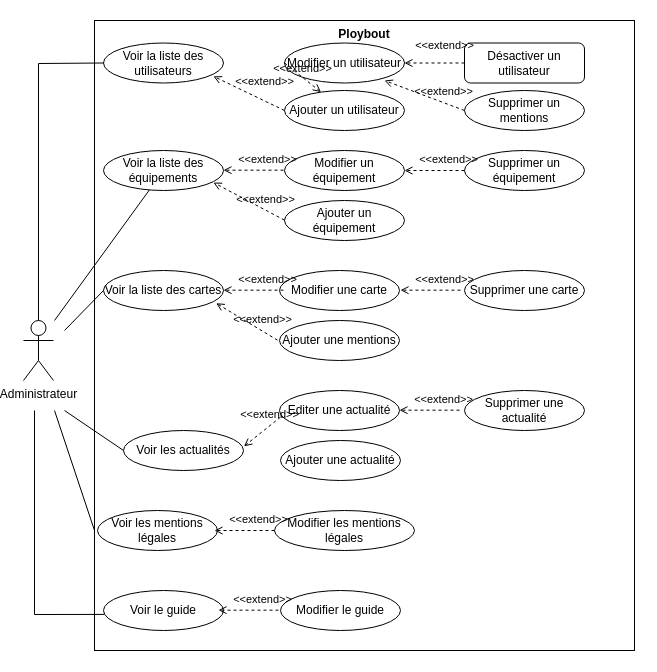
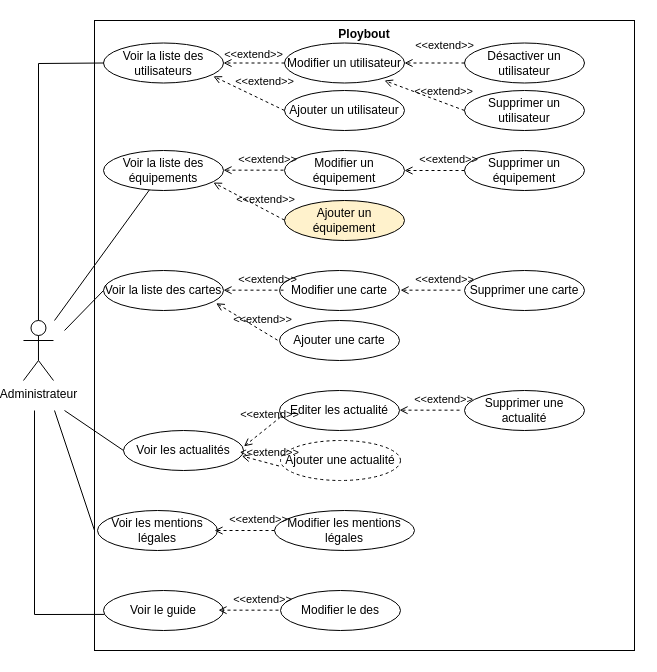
(525, 63) -> (525, 63)
(302, 77) -> (255, 63)
(525, 111) -> (525, 111)
(345, 221) -> (345, 221)
(340, 341) -> (340, 341)
(340, 411) -> (340, 411)
none -> (261, 461)
(341, 461) -> (341, 461)
(341, 611) -> (341, 611)
